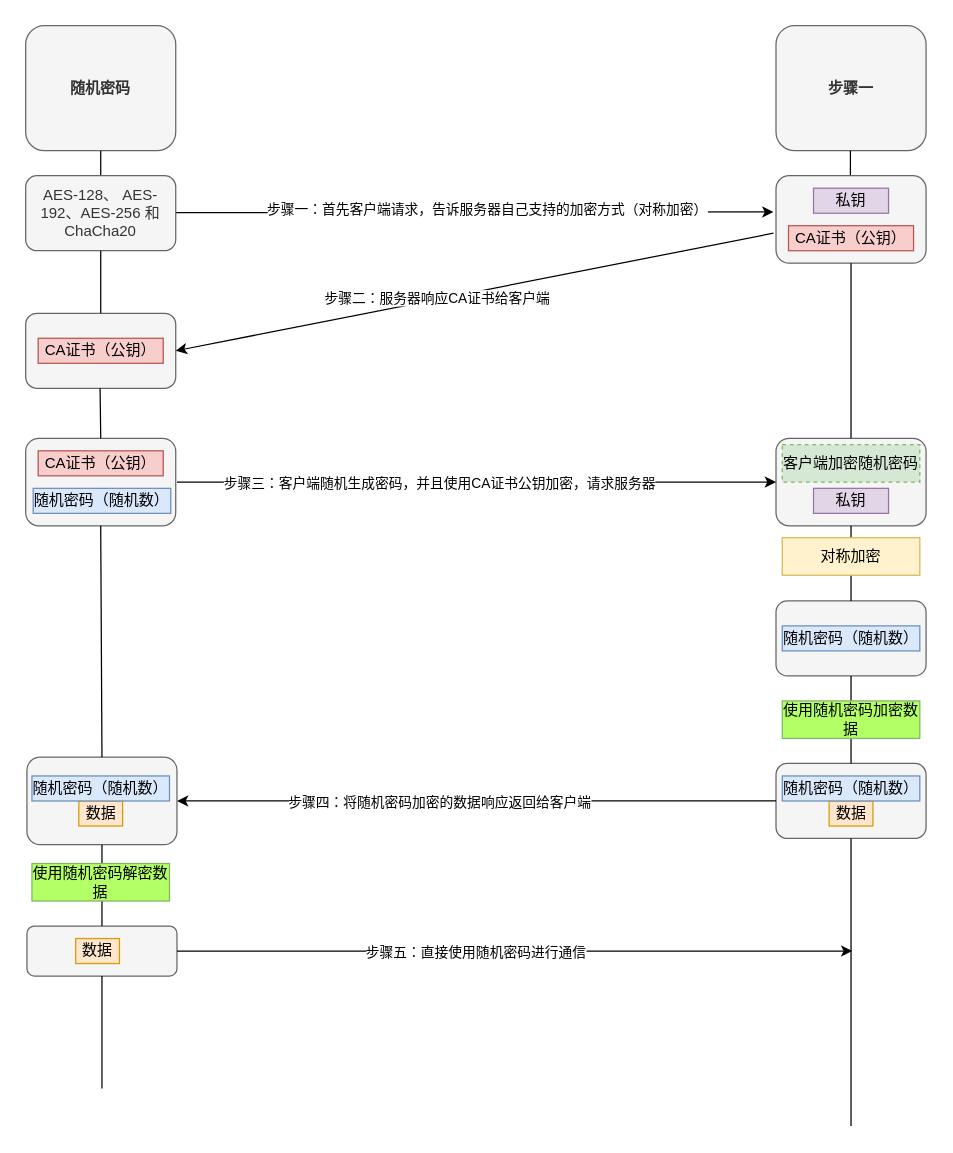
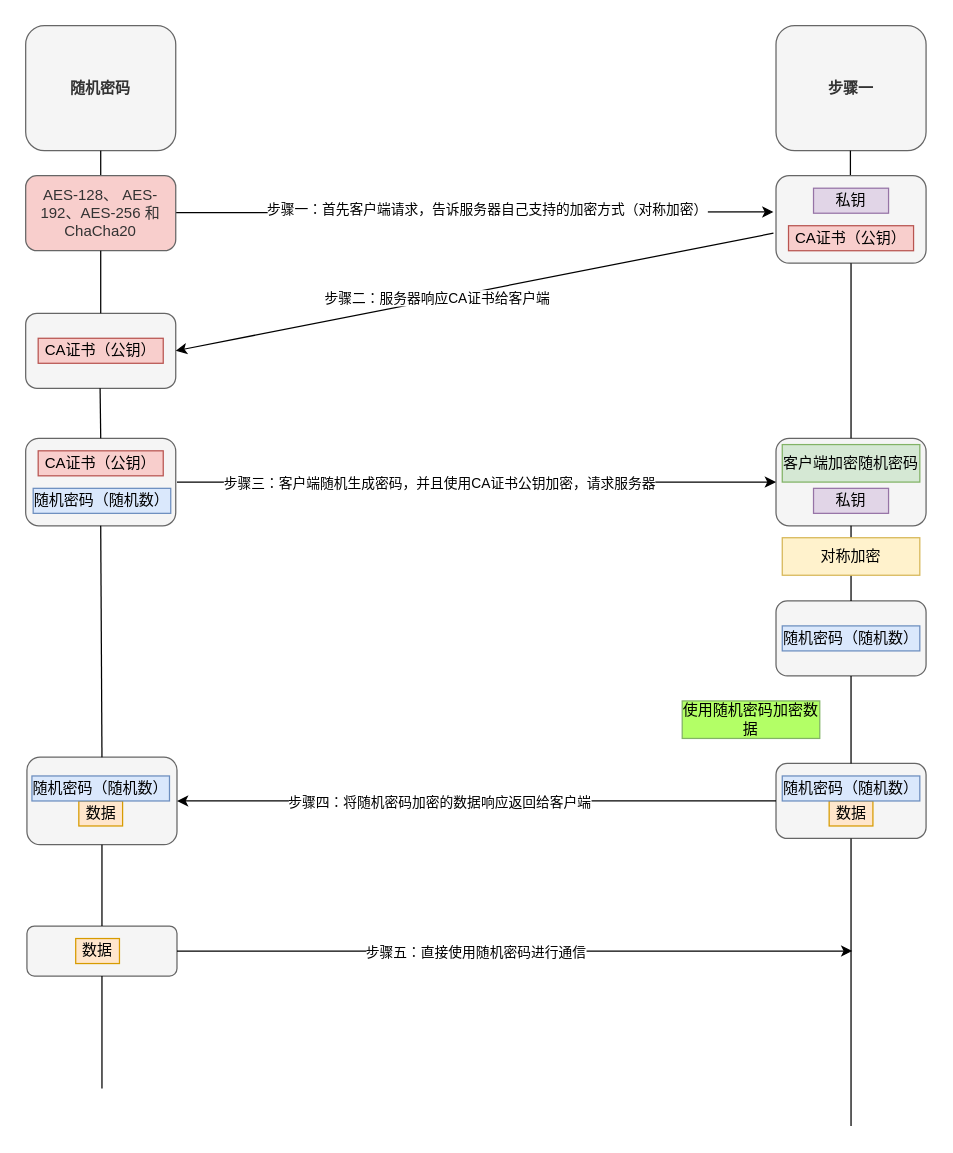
(101, 213) -> (101, 213)
(851, 463) -> (851, 463)
(851, 719) -> (751, 719)
(101, 882) -> none
